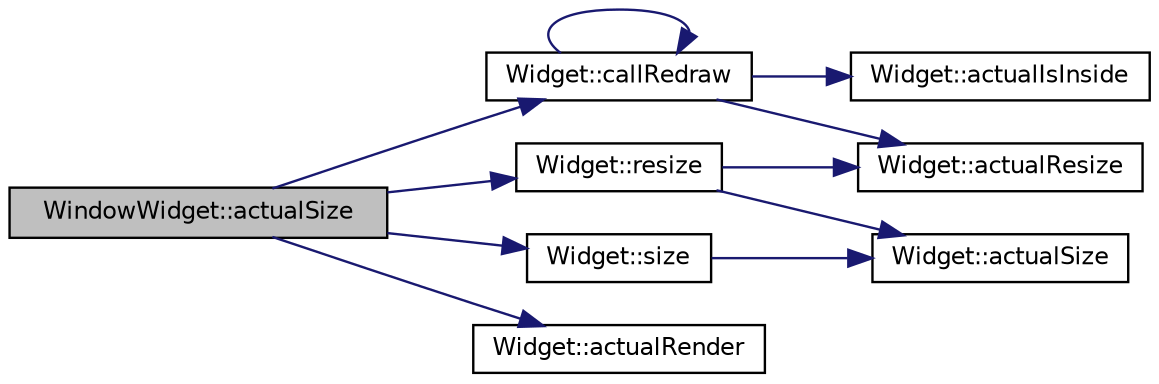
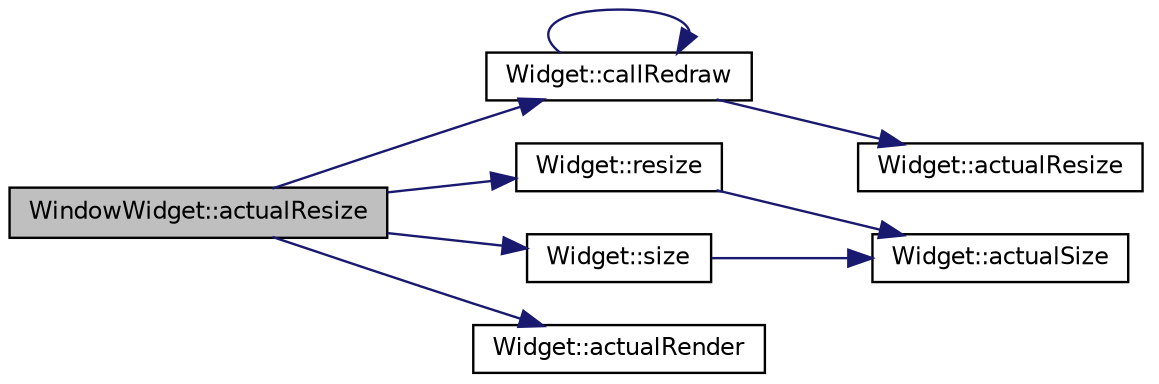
(1000, 76) -> none
(778, 167) -> none
(198, 213) -> (198, 213)
